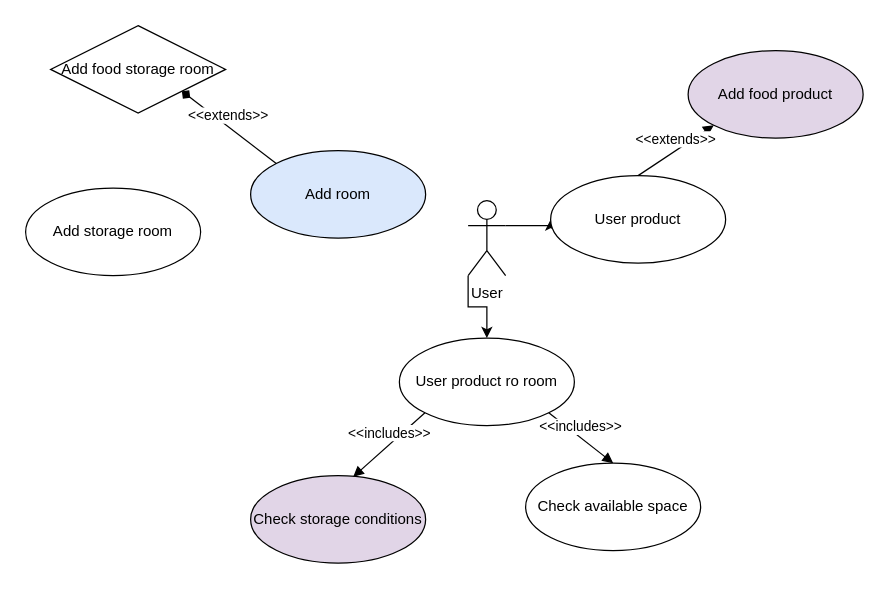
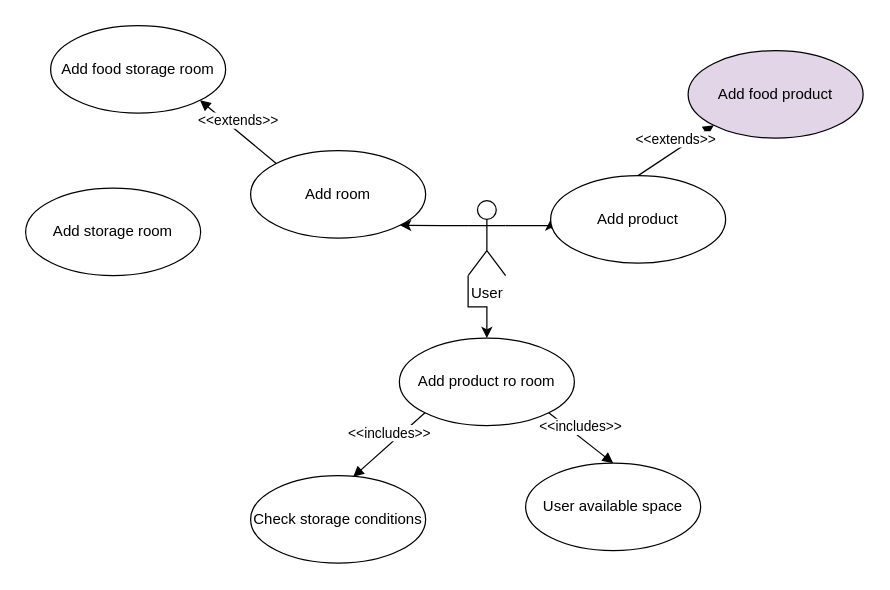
(138, 69) -> (138, 69)
(229, 128) -> (239, 133)
(338, 194) -> (338, 194)
(638, 219) -> (638, 219)
none -> (438, 226)
(487, 382) -> (487, 382)
(613, 507) -> (613, 507)
(338, 519) -> (338, 519)
